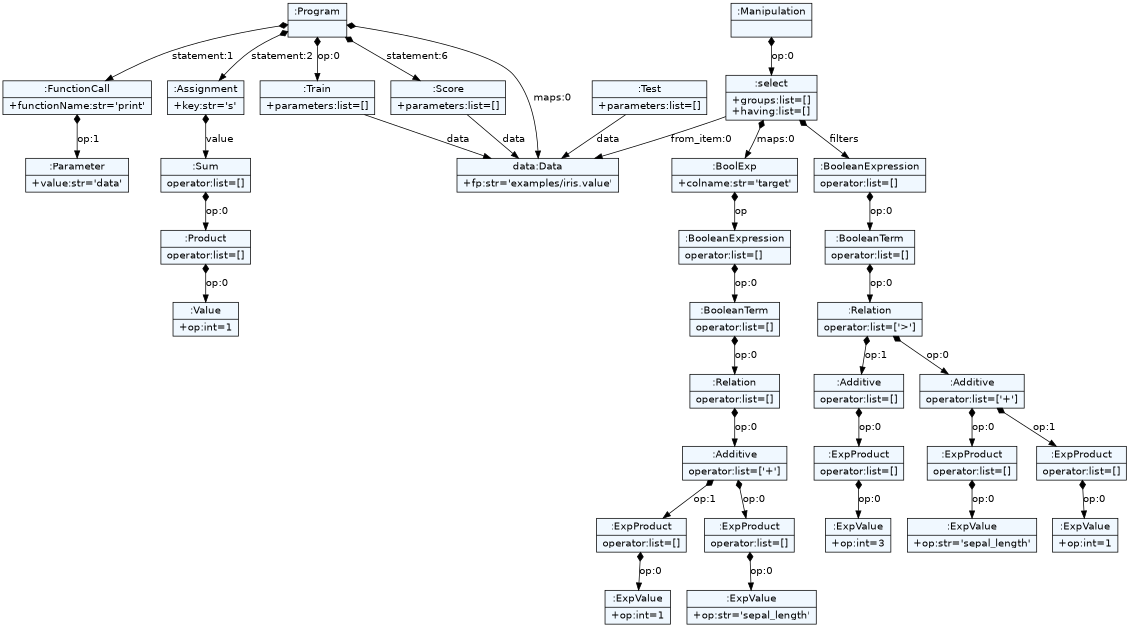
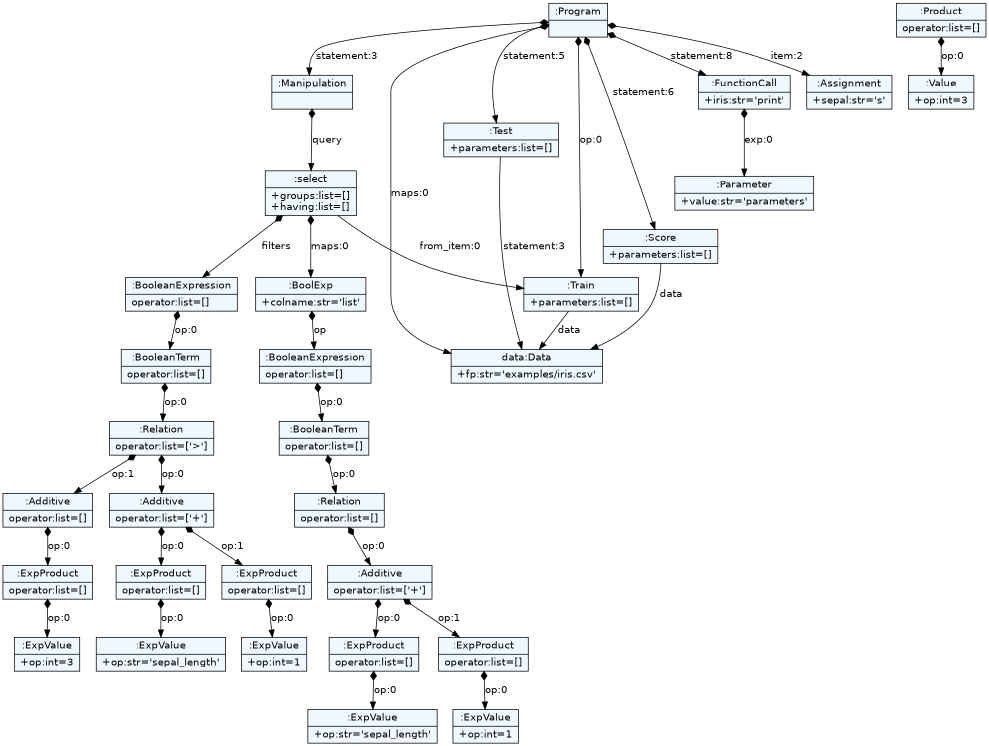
none -> (417, 31)
(203, 56) -> (702, 56)
(283, 56) -> (787, 56)
(783, 56) -> (327, 140)
none -> (498, 61)
(77, 106) -> (744, 100)
(205, 106) -> (849, 100)
(664, 137) -> (422, 265)
(89, 139) -> (759, 140)
(608, 139) -> (535, 246)
(206, 175) -> none
(77, 183) -> (744, 201)
(538, 183) -> (527, 374)
(735, 183) -> (311, 302)
(206, 327) -> (941, 100)
